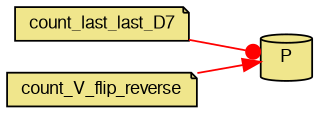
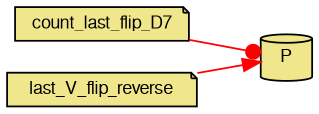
(102, 24) -> (102, 24)
(102, 90) -> (102, 90)
